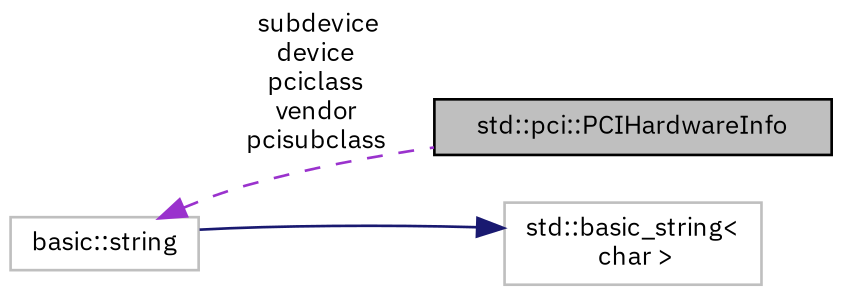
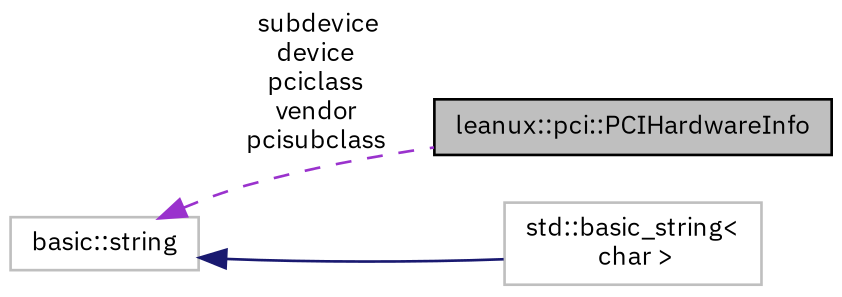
(633, 127) -> (633, 127)
(338, 226) -> (365, 262)
